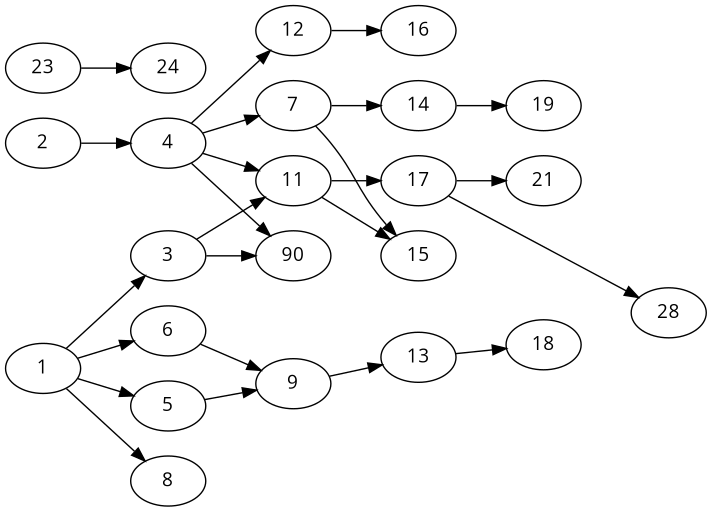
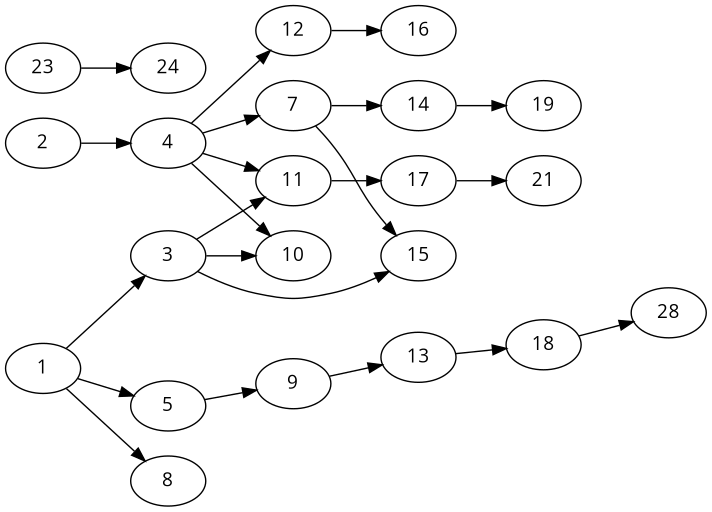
(350, 215) -> (286, 298)
(537, 243) -> (599, 331)
(293, 256) -> (293, 256)
(168, 331) -> none
